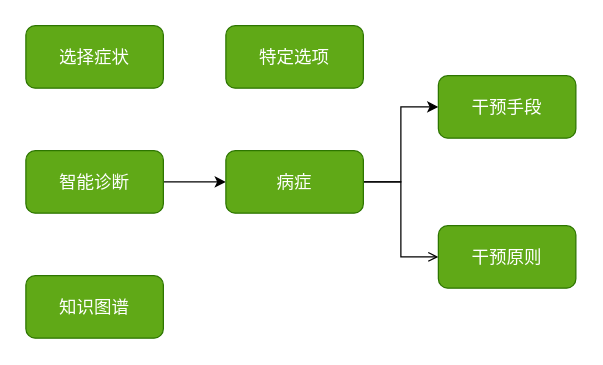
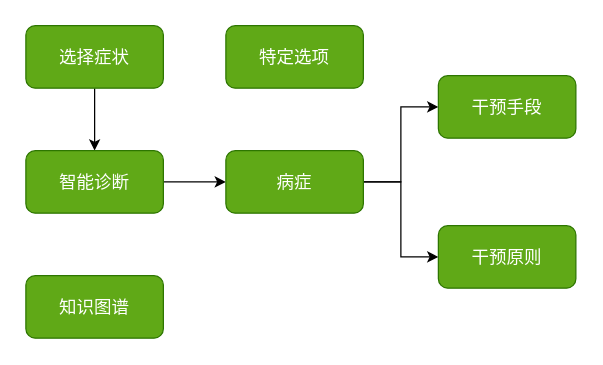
none -> (94, 115)
(430, 257) -> (428, 257)
